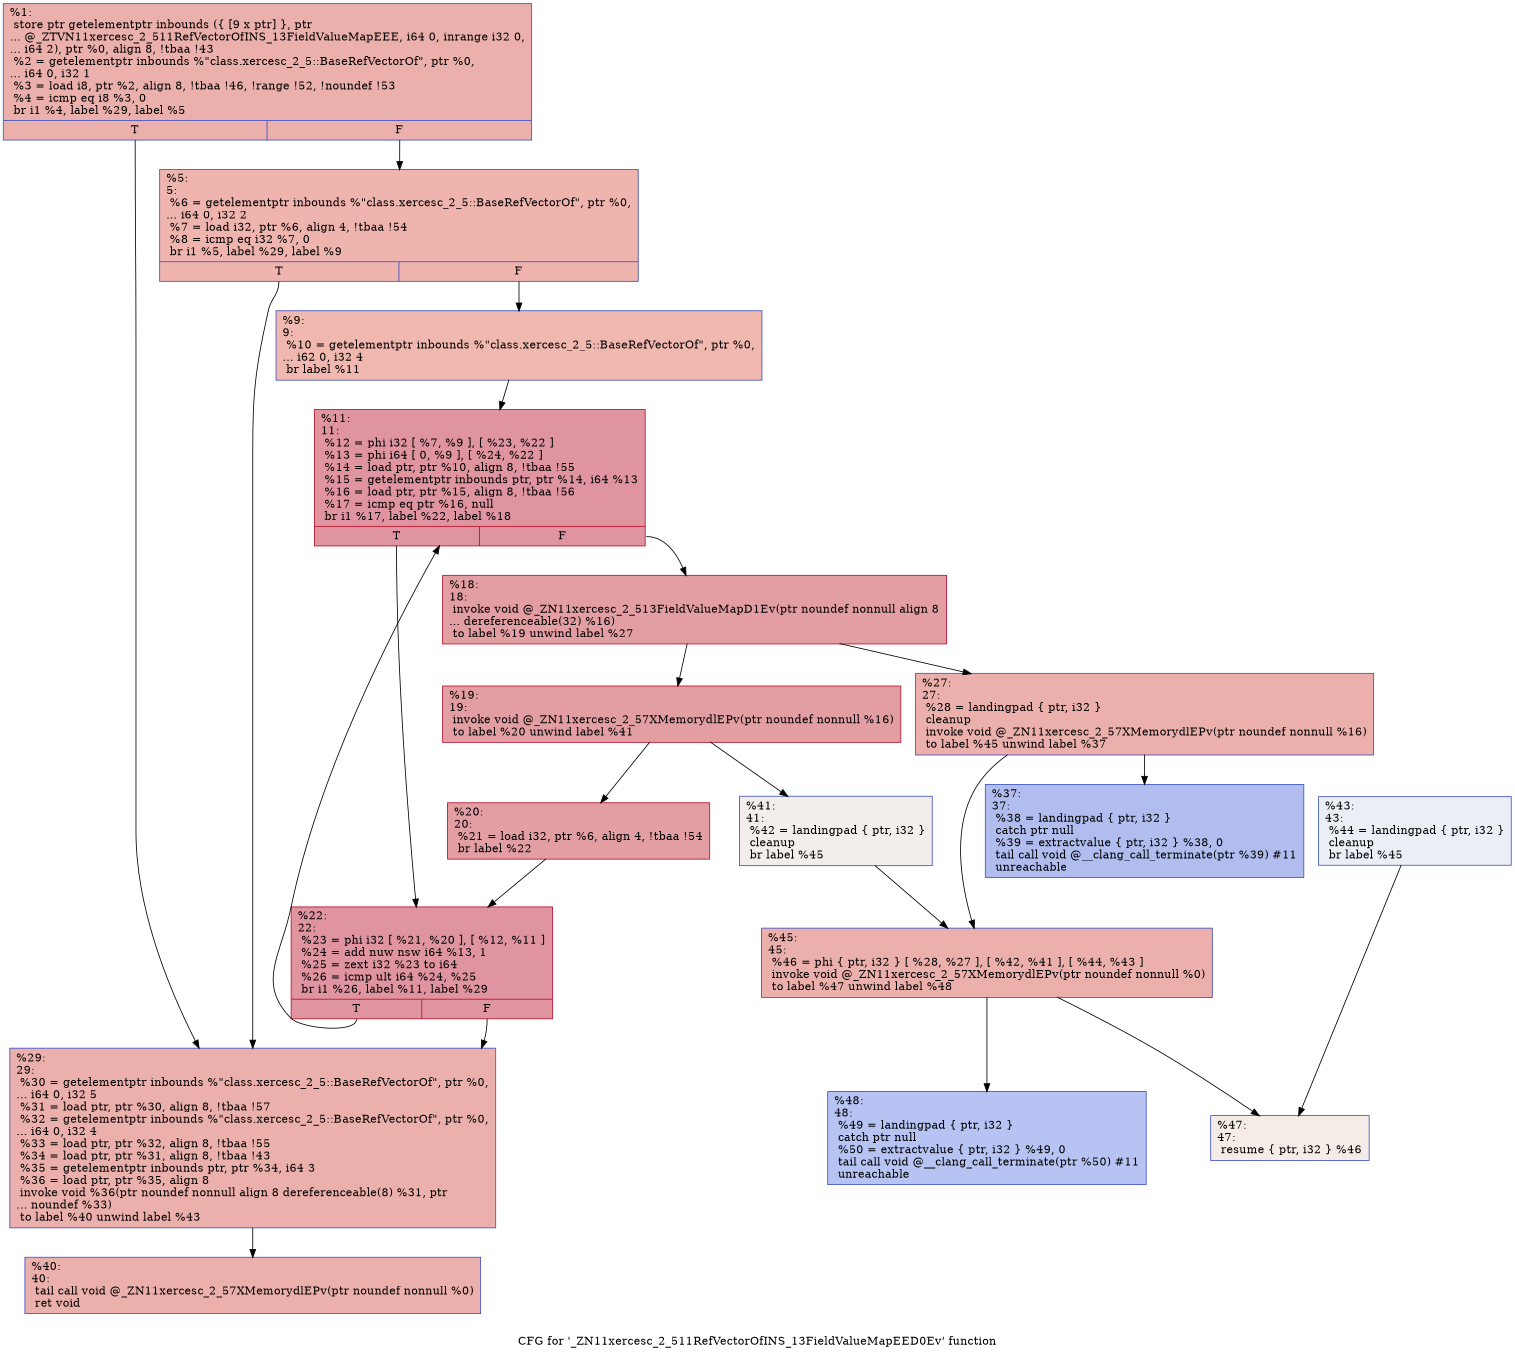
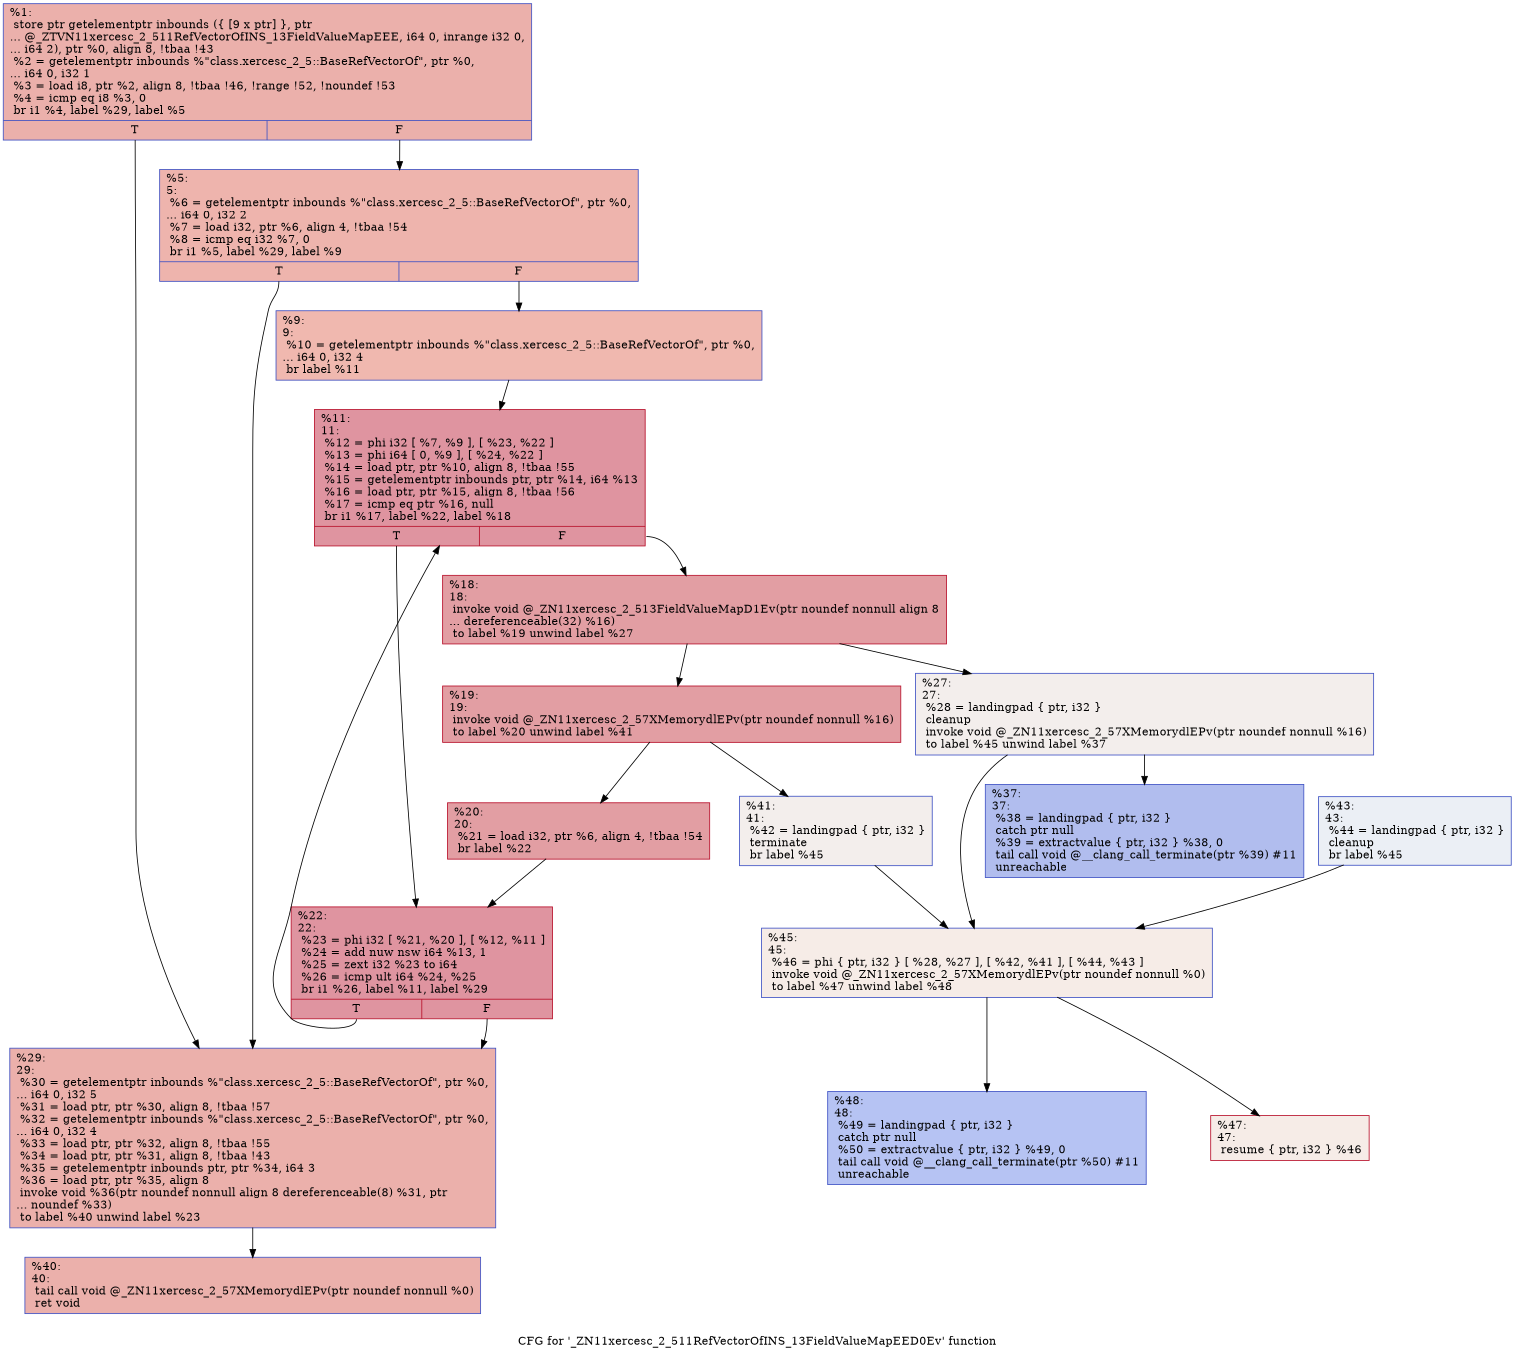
(323, 357) -> (323, 357)
(1145, 714) -> (1145, 714)
(771, 843) -> (777, 843)
(987, 963) -> (987, 963)
(1352, 987) -> (1245, 899)
(1290, 1138) -> (1290, 1138)
(109, 1217) -> (109, 1217)
